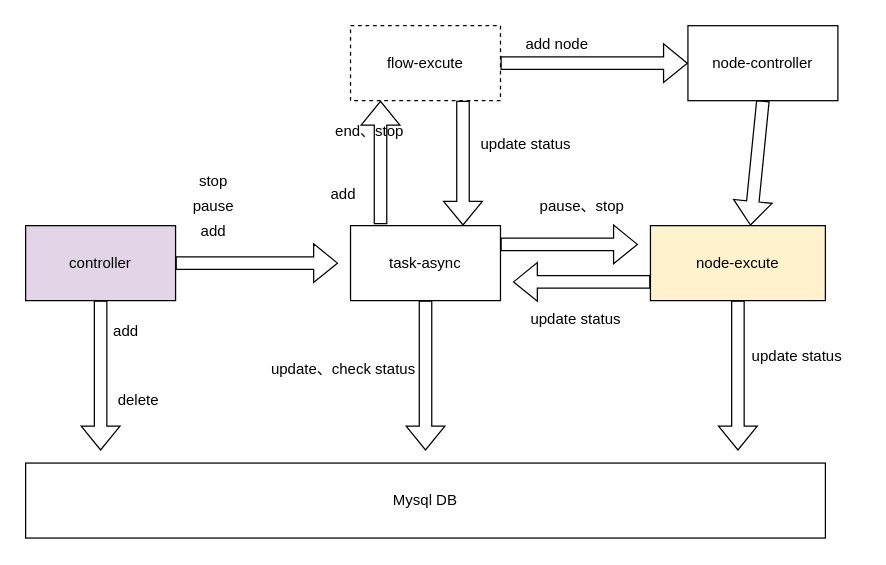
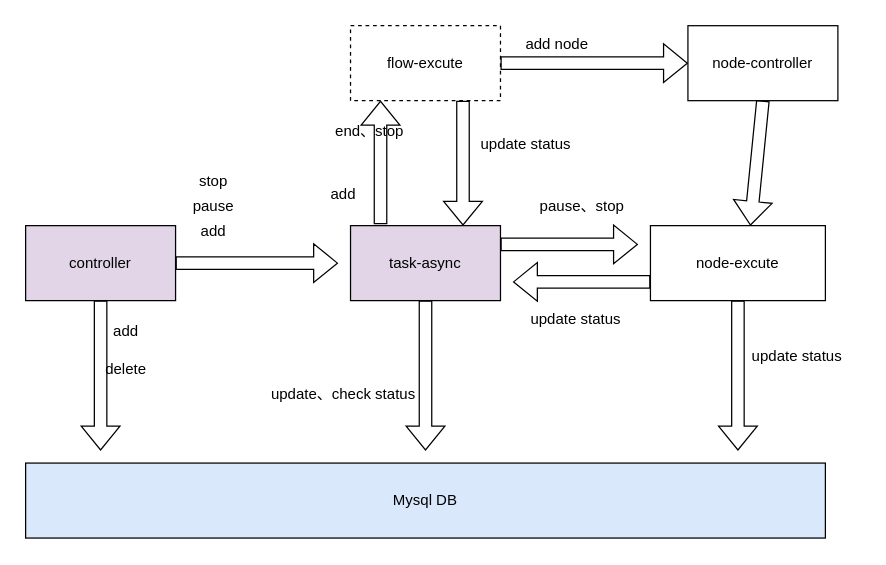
(426, 263) -> (426, 263)
(738, 263) -> (738, 263)
(343, 369) -> (343, 394)
(138, 401) -> (126, 369)
(426, 501) -> (426, 501)
